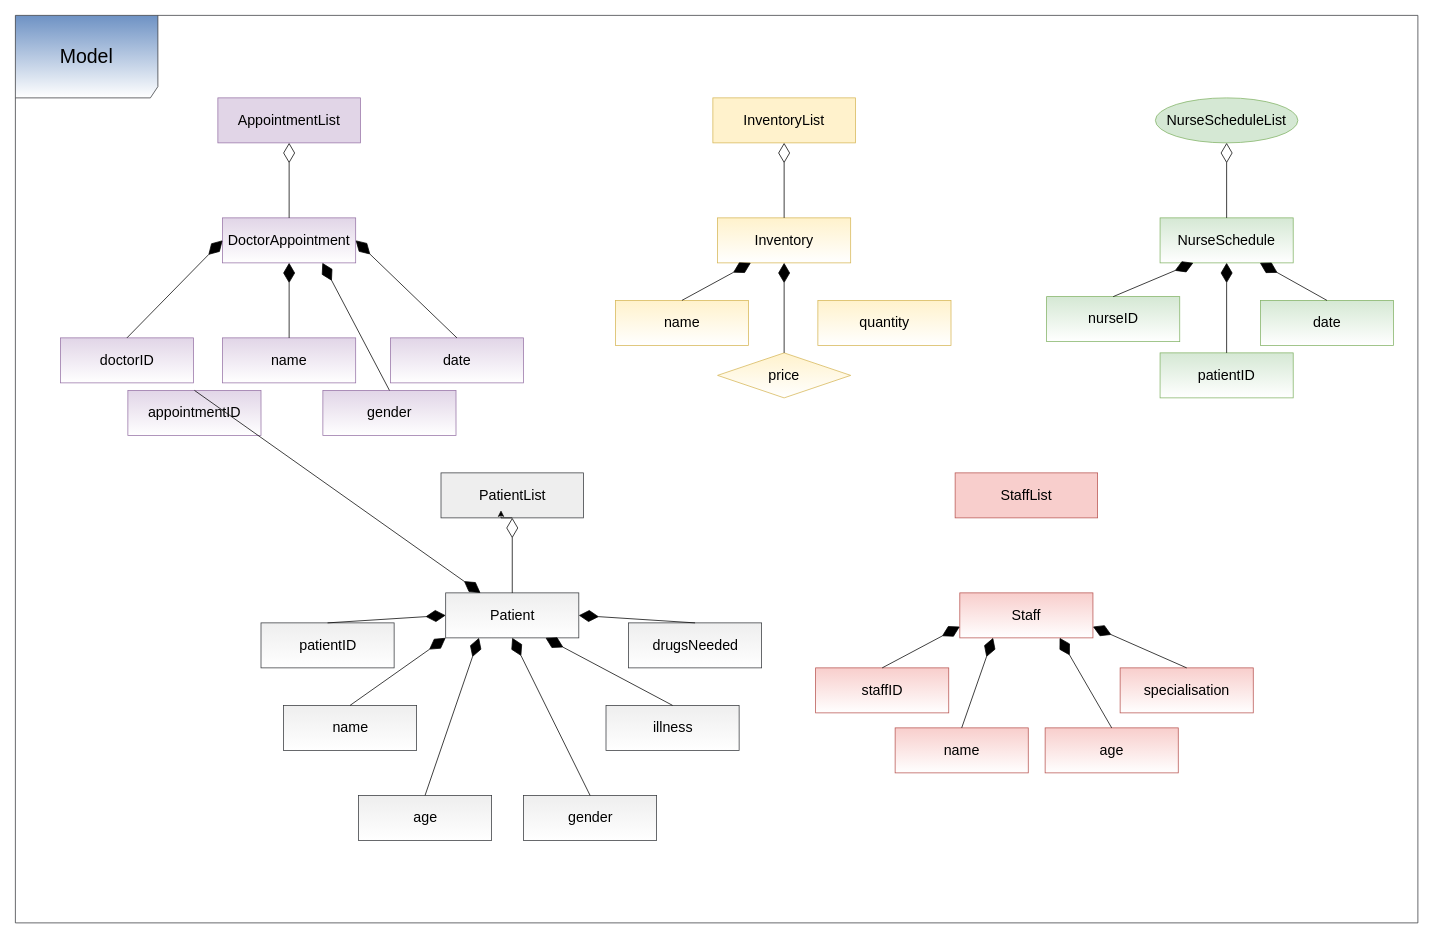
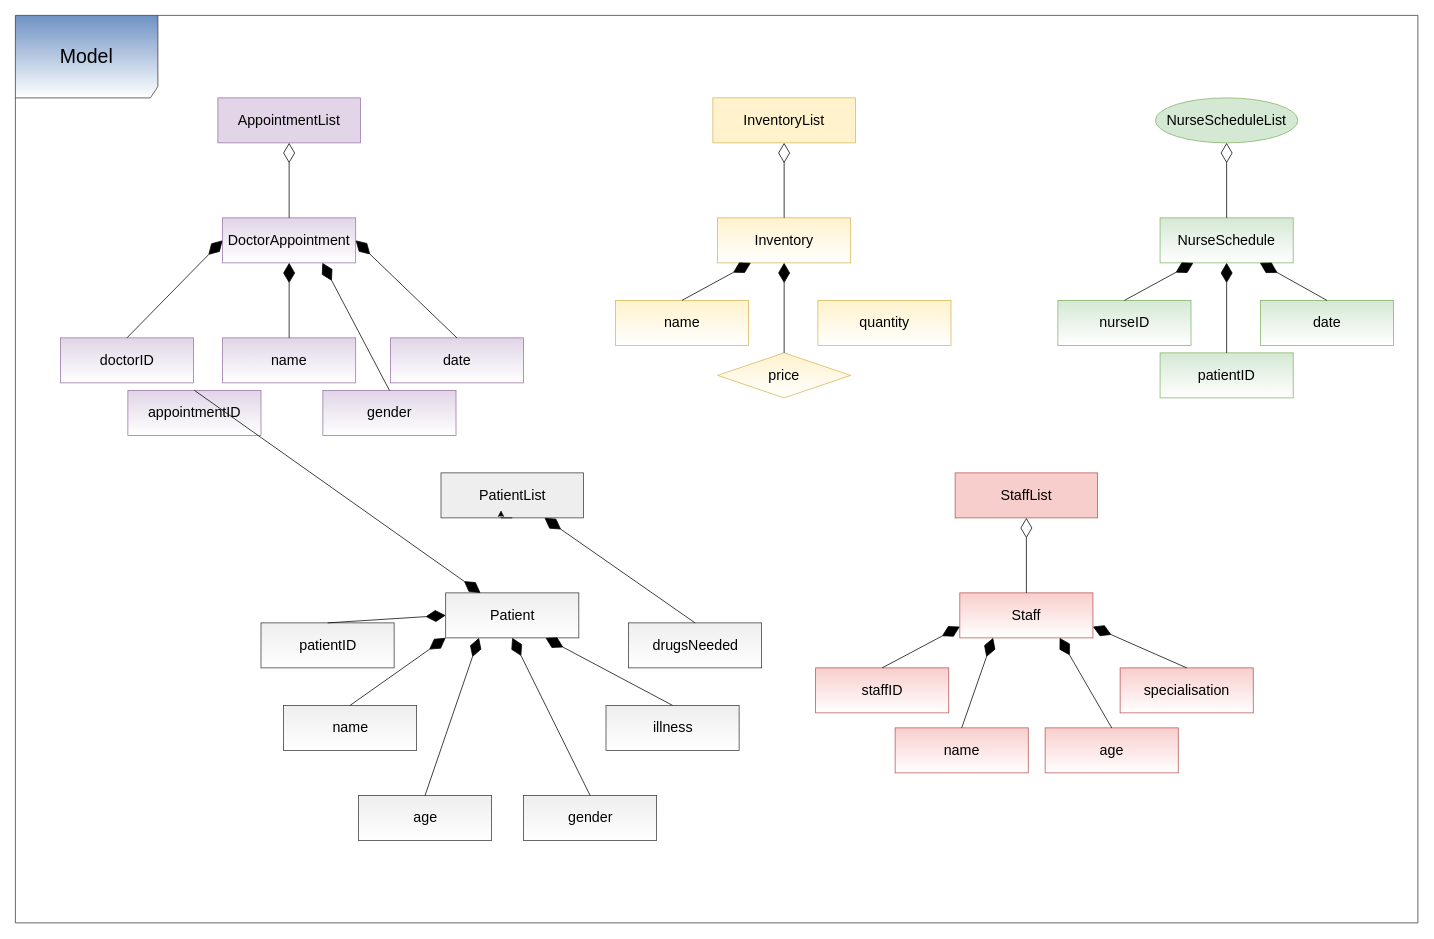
(1113, 319) -> (1124, 323)
(512, 566) -> none
none -> (1026, 566)
(639, 619) -> (628, 576)
